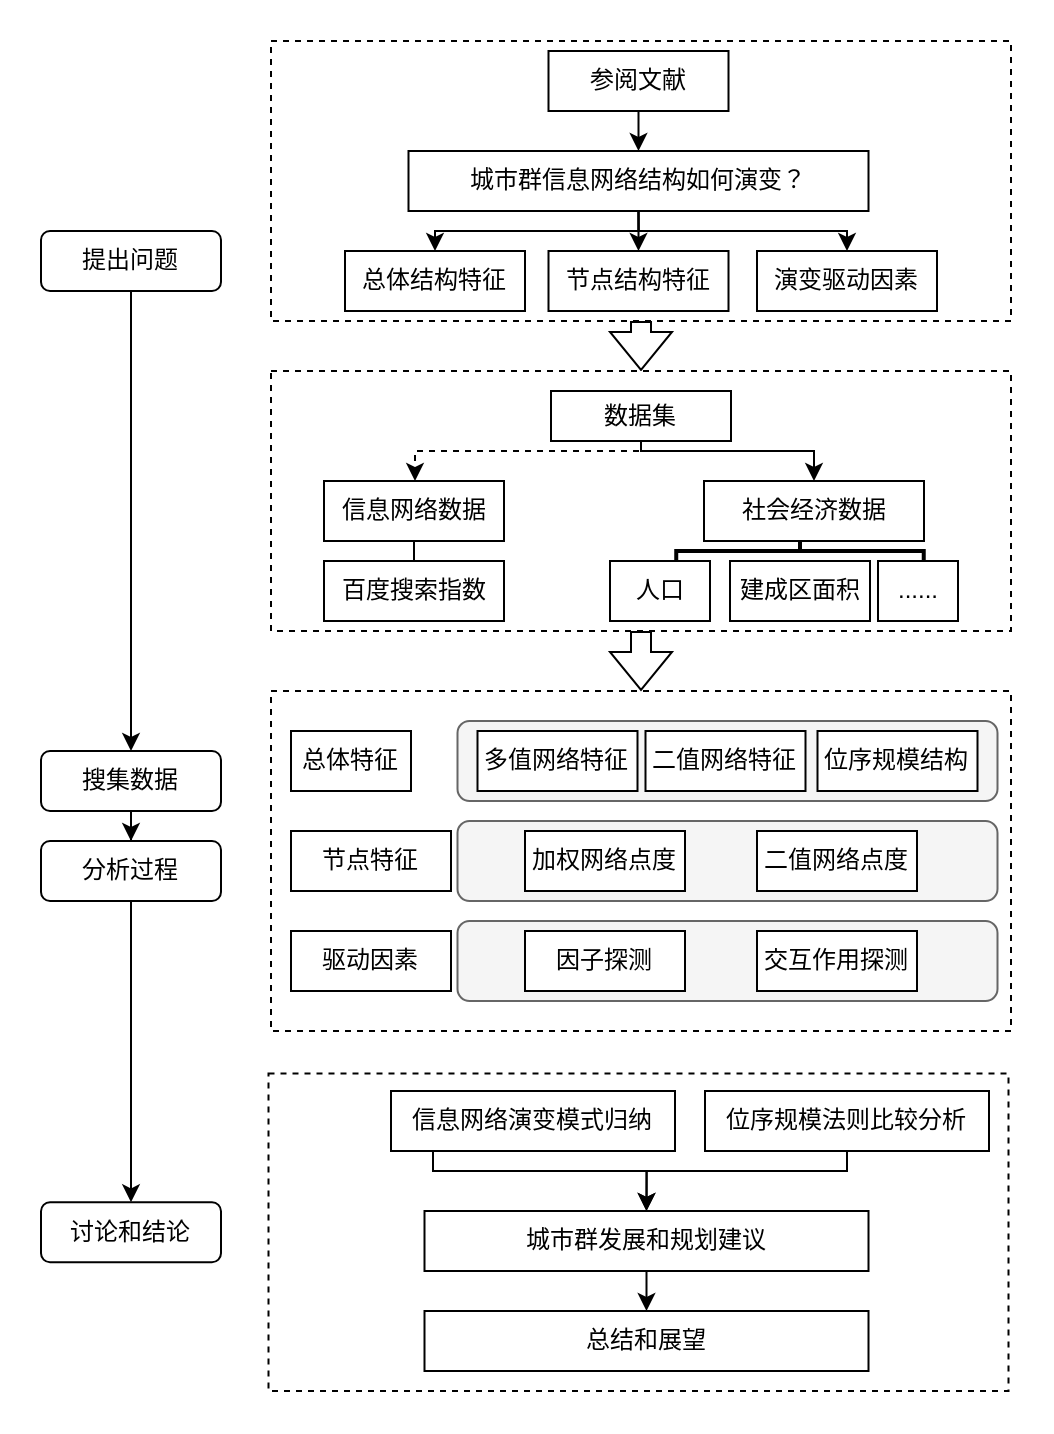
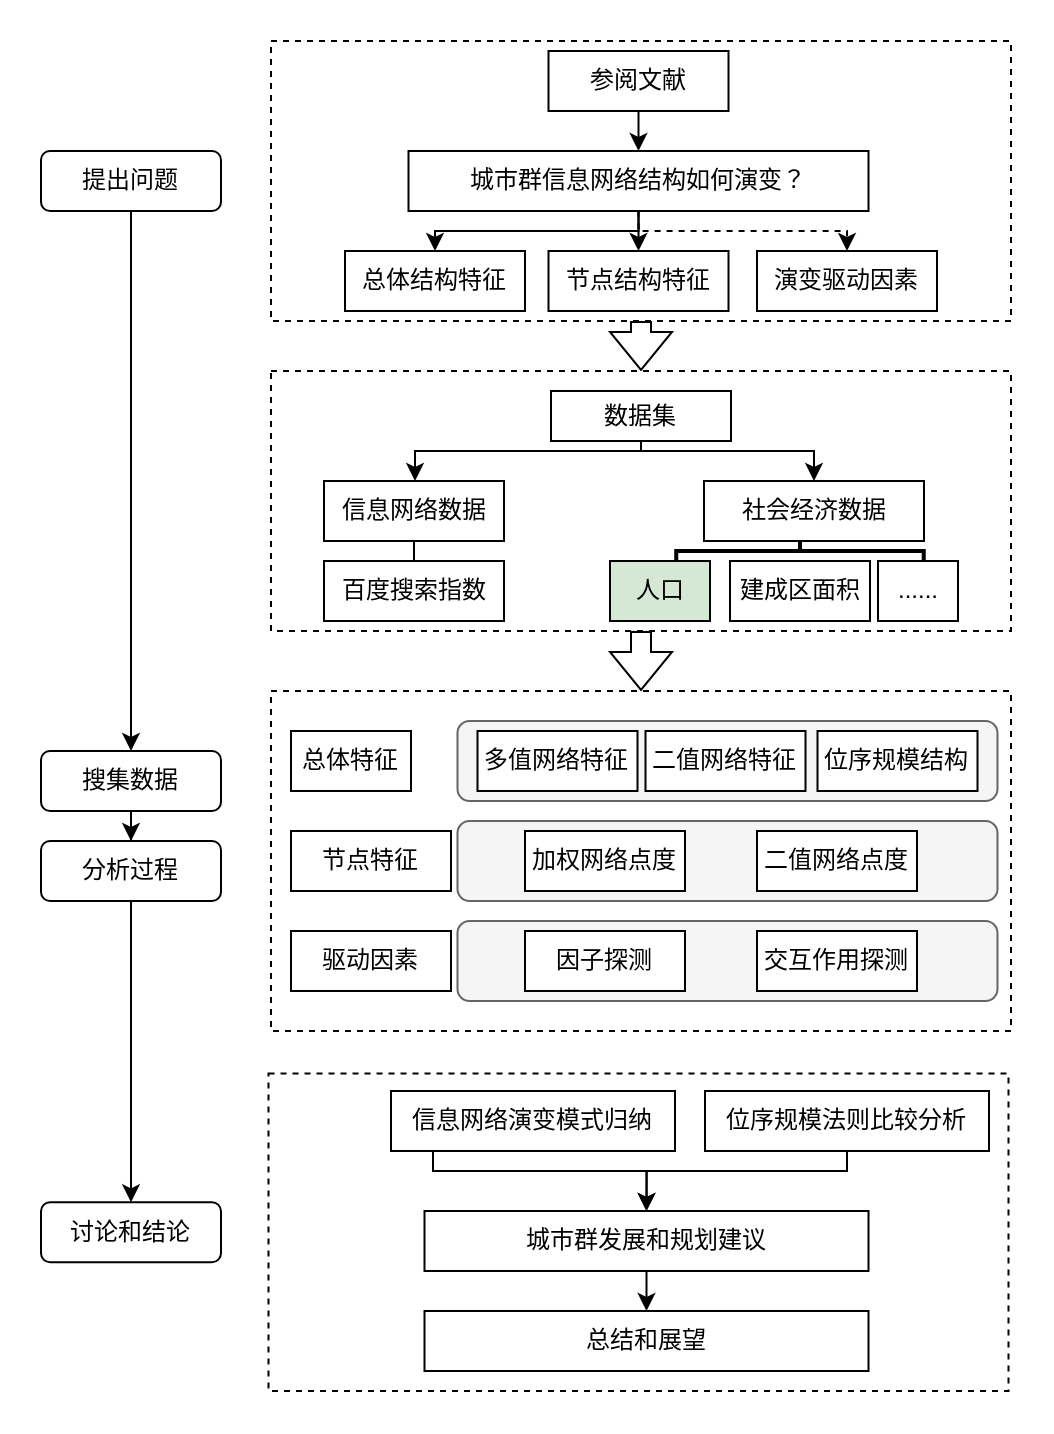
(745, 231) -> (745, 231)
(131, 261) -> (131, 181)
(518, 451) -> (518, 451)
(660, 591) -> (660, 591)
